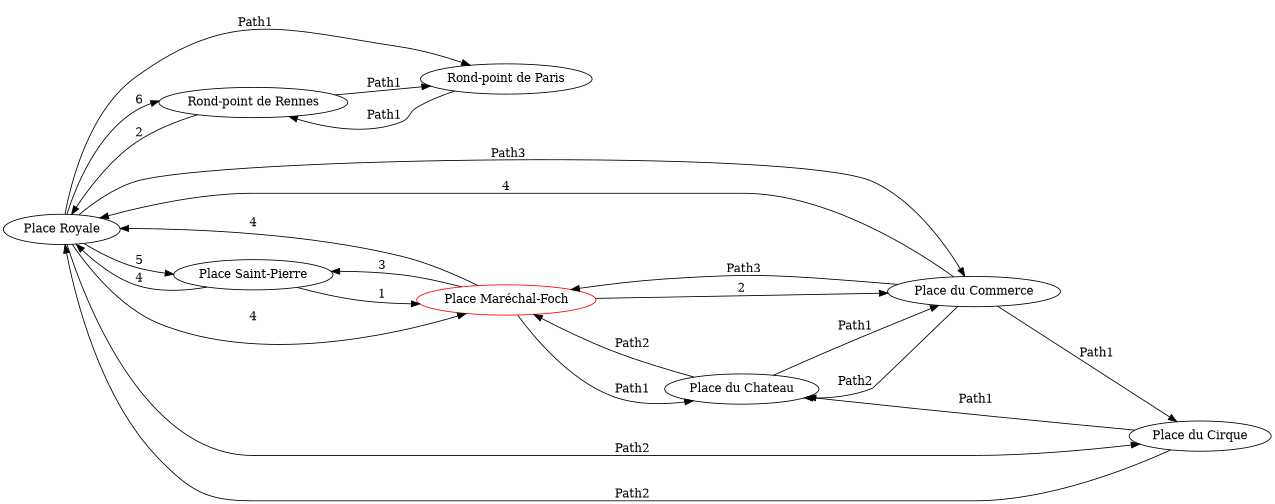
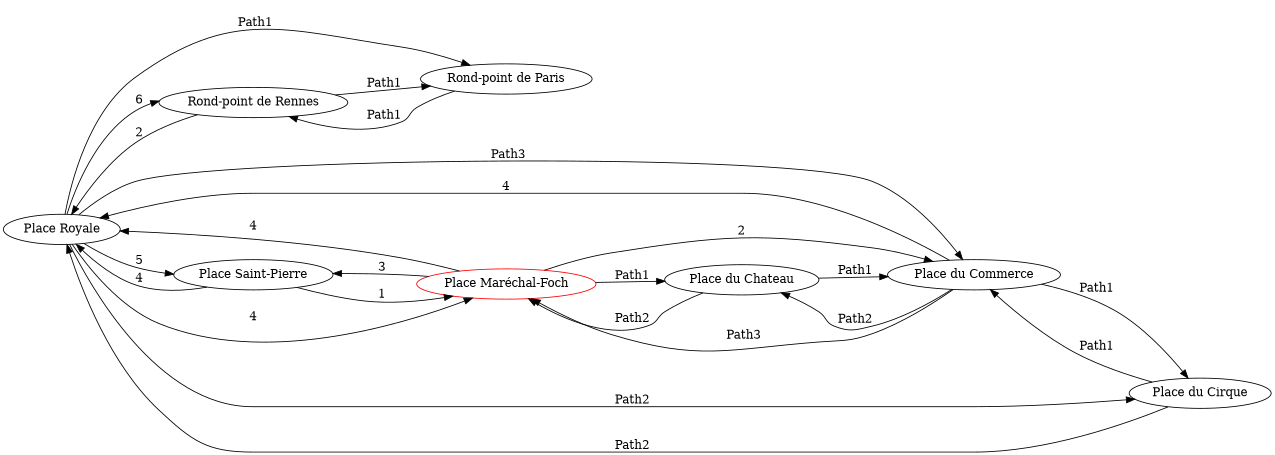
(975, 415) -> (1069, 349)
